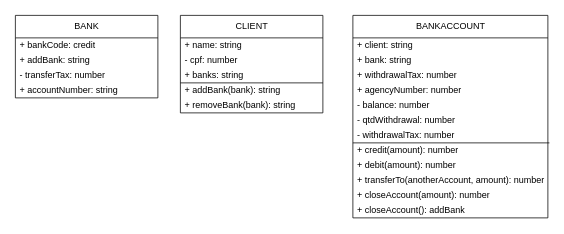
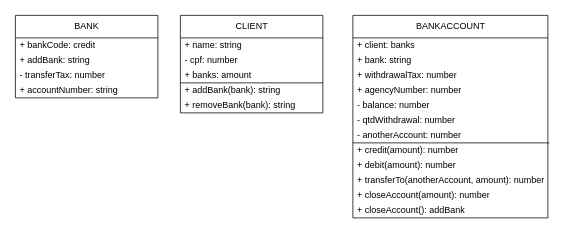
(391, 45) -> (389, 45)
(218, 75) -> (219, 75)
(409, 135) -> (414, 135)
